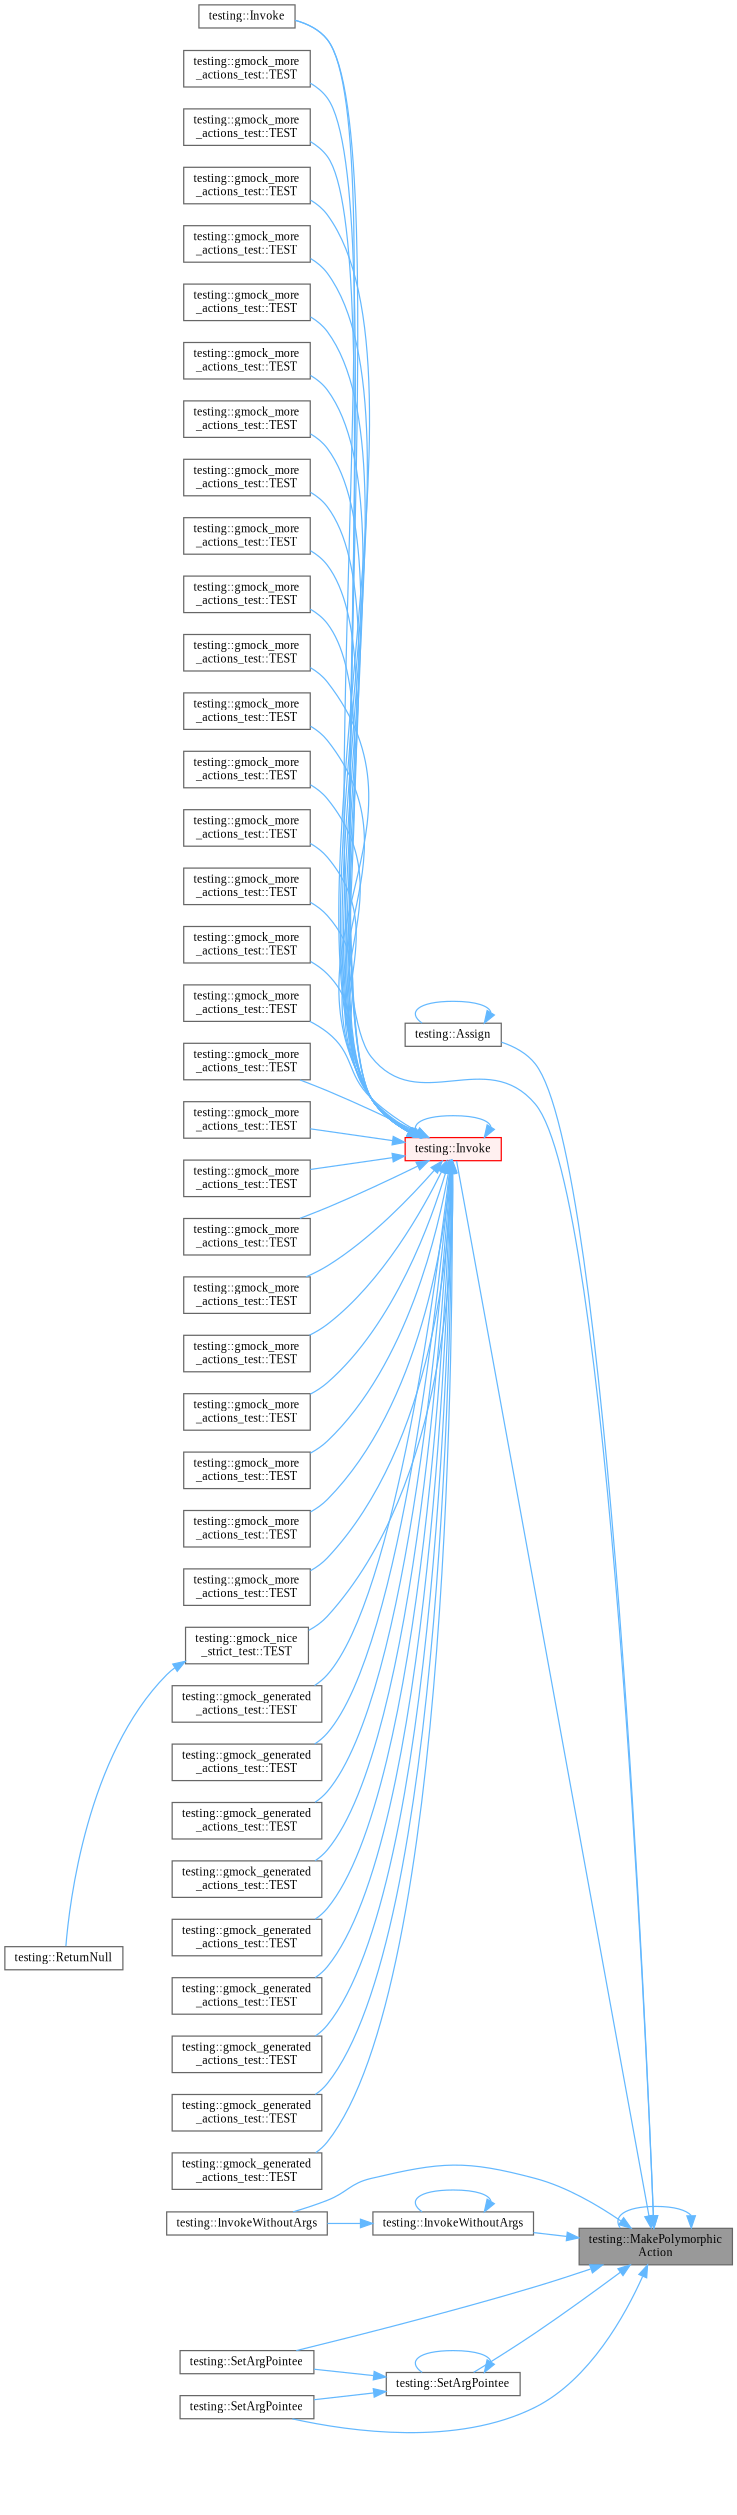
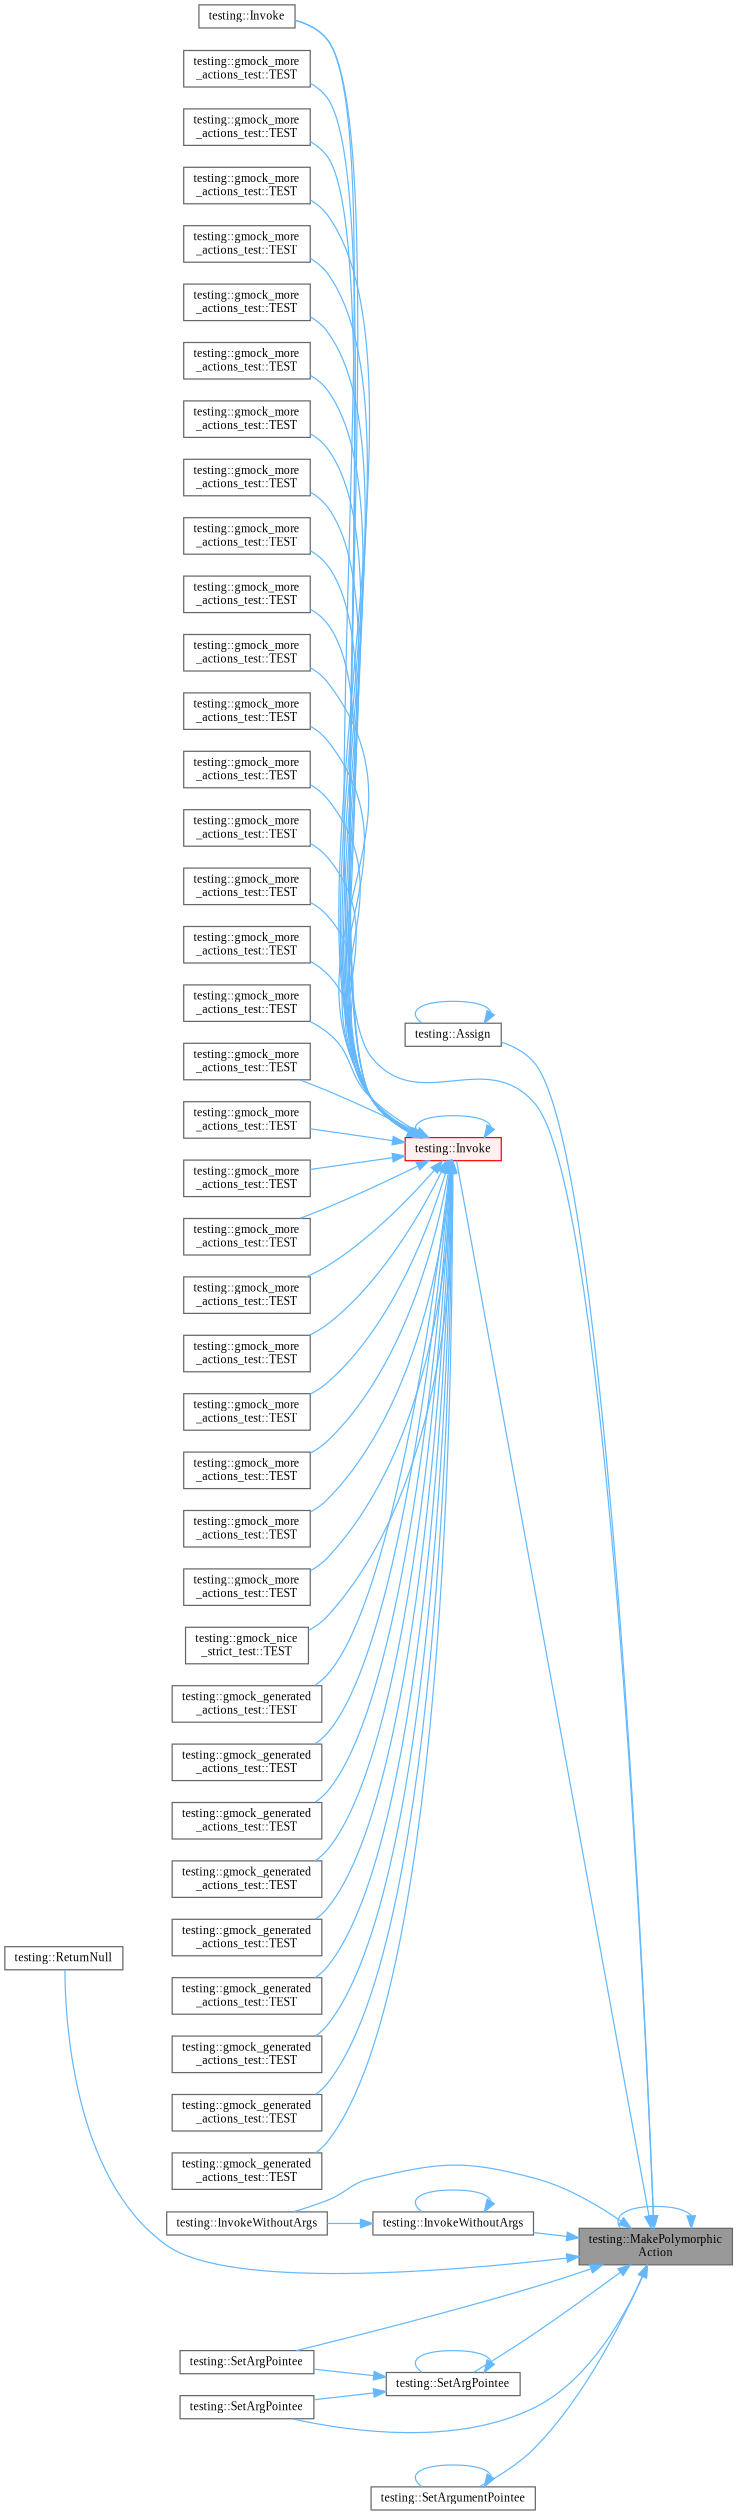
(97, 1797) -> (214, 2263)
none -> (453, 2498)
